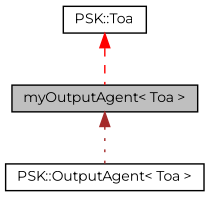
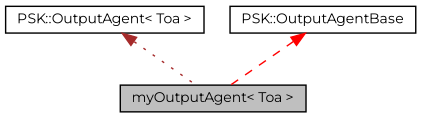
(105, 20) -> (323, 20)
(105, 145) -> (165, 63)
